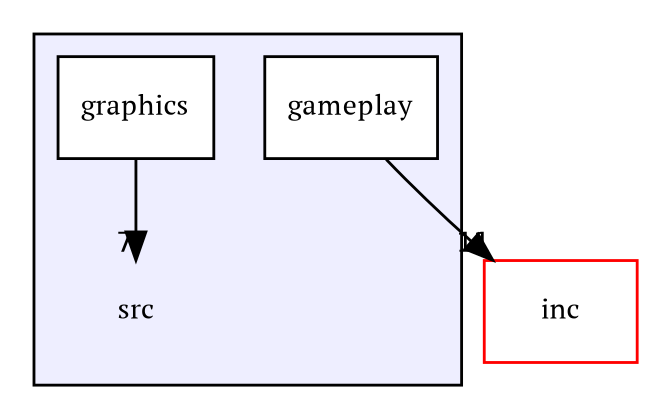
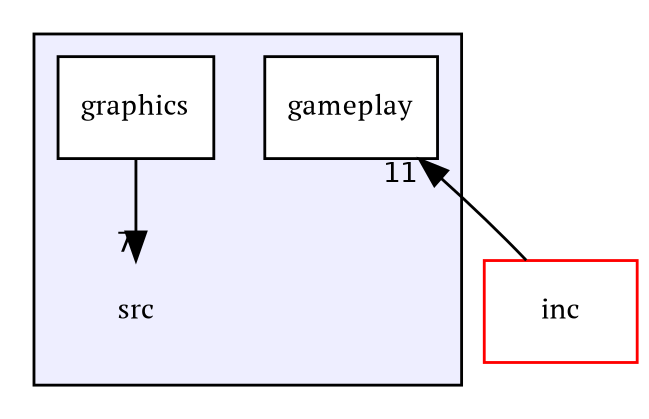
(428, 201) -> (484, 219)
